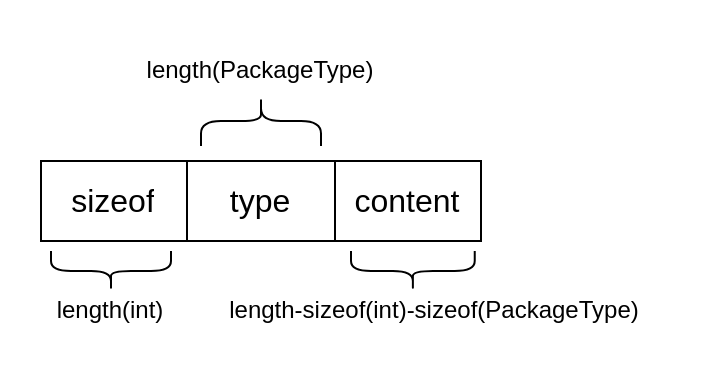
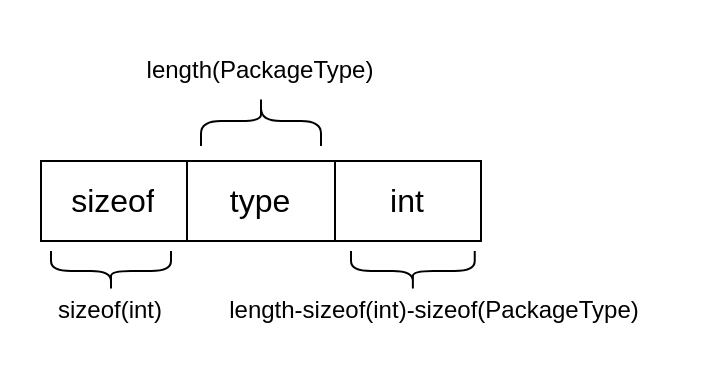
(408, 201) -> (408, 201)
(111, 311) -> (111, 311)
